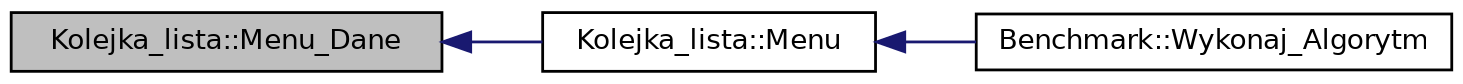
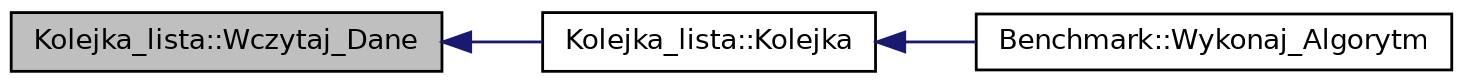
(227, 42) -> (227, 42)
(709, 42) -> (709, 42)
